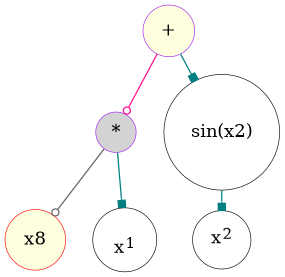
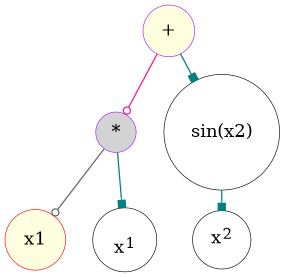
(35, 240) -> (35, 240)
